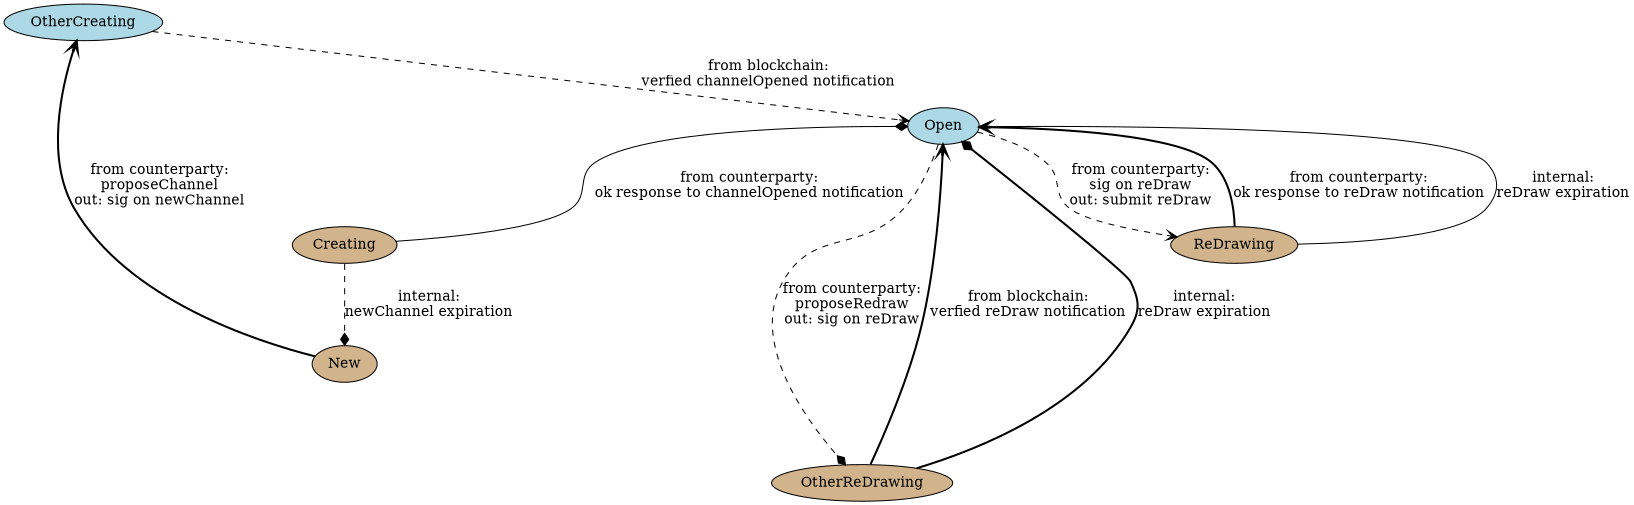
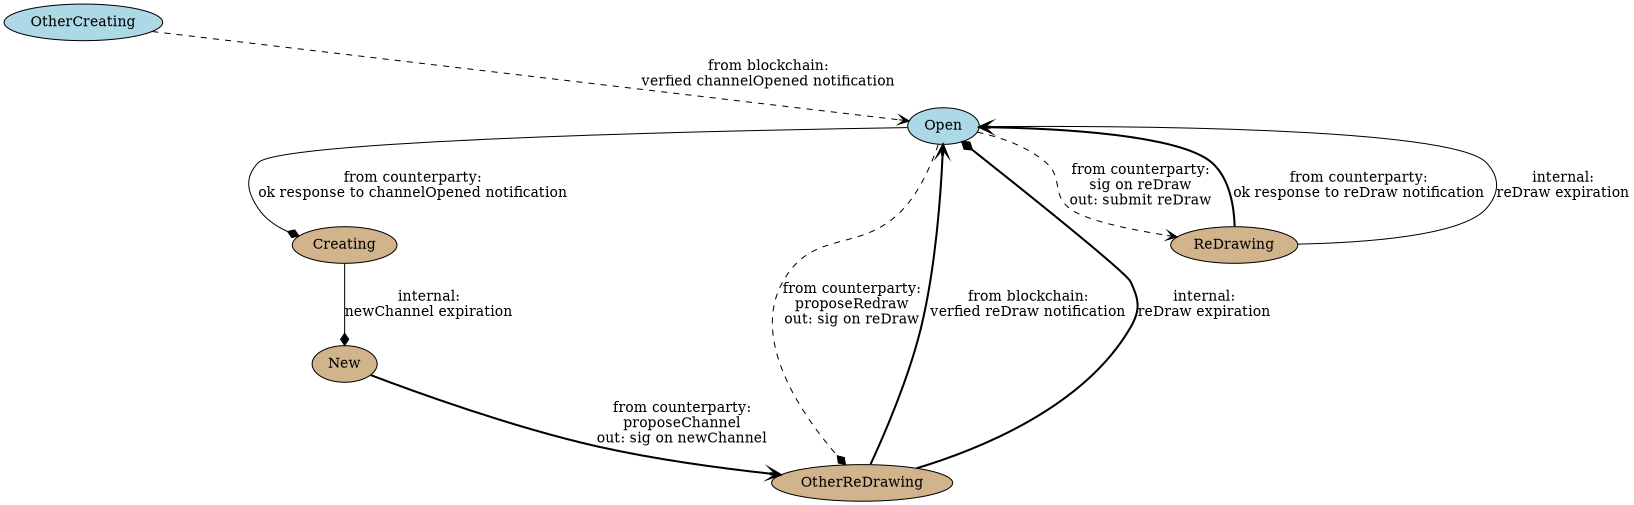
(628, 149) -> (538, 137)
(115, 257) -> (567, 439)
(345, 298) -> (345, 298)
